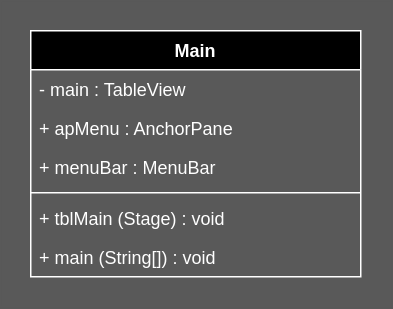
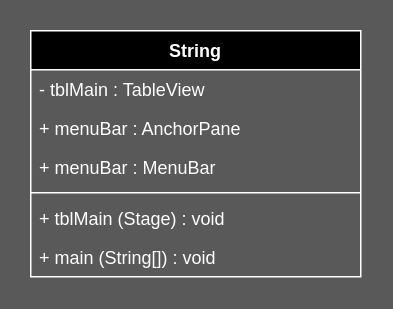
(195, 51) -> (195, 51)
(113, 90) -> (126, 90)
(135, 129) -> (141, 129)
